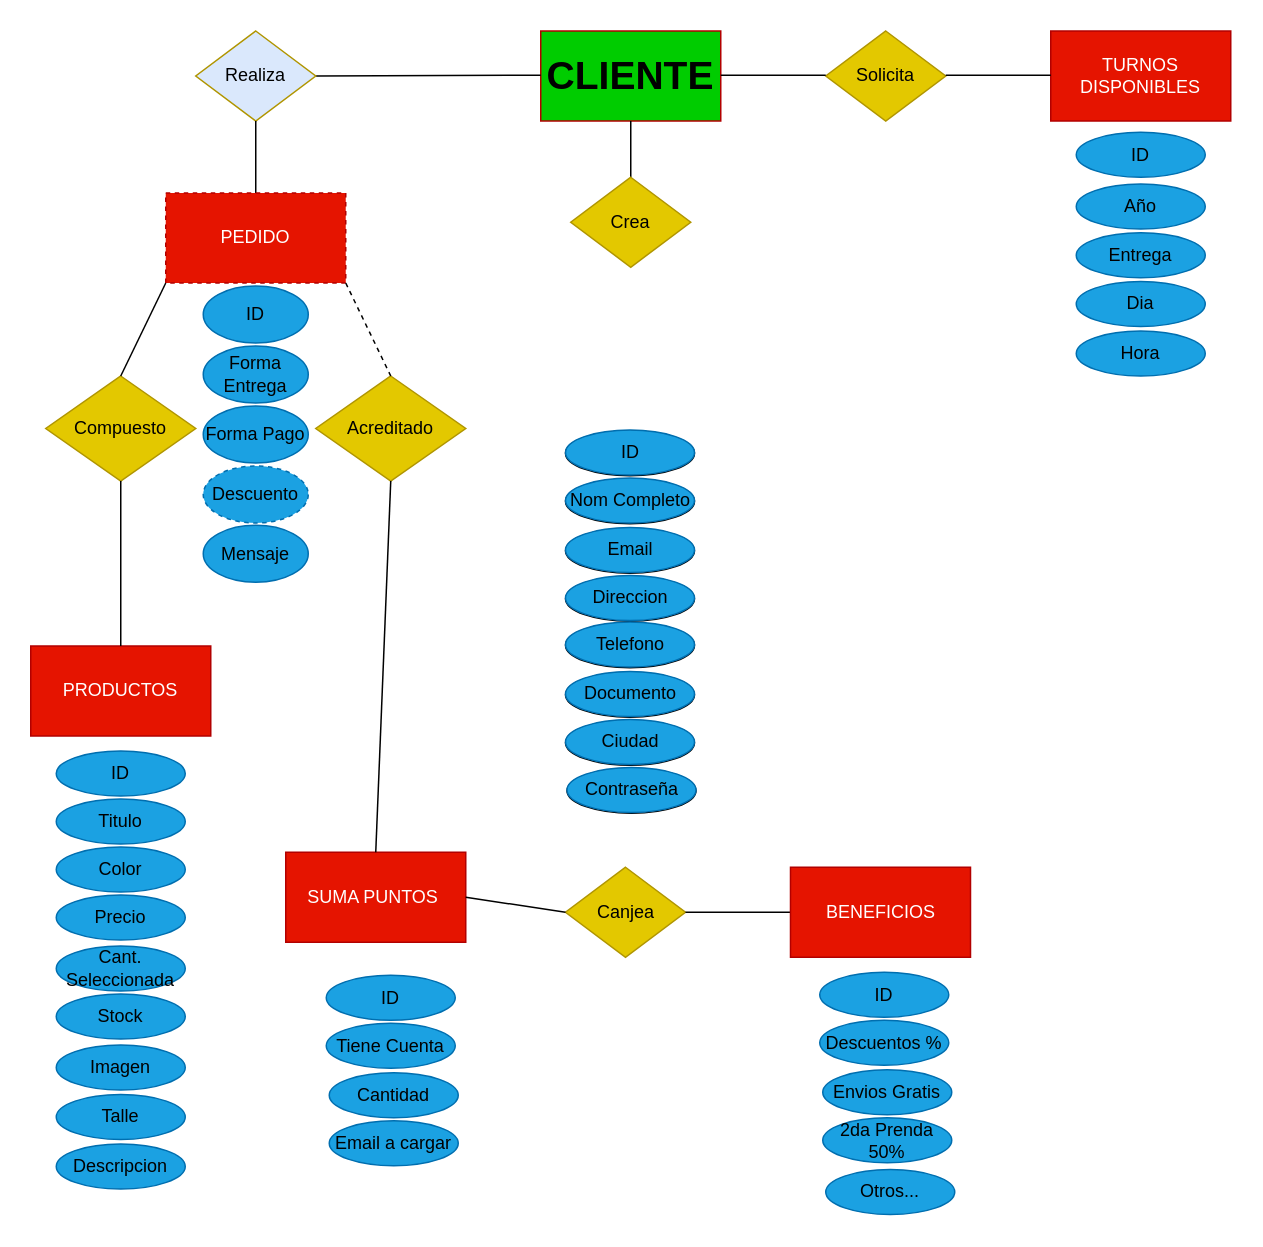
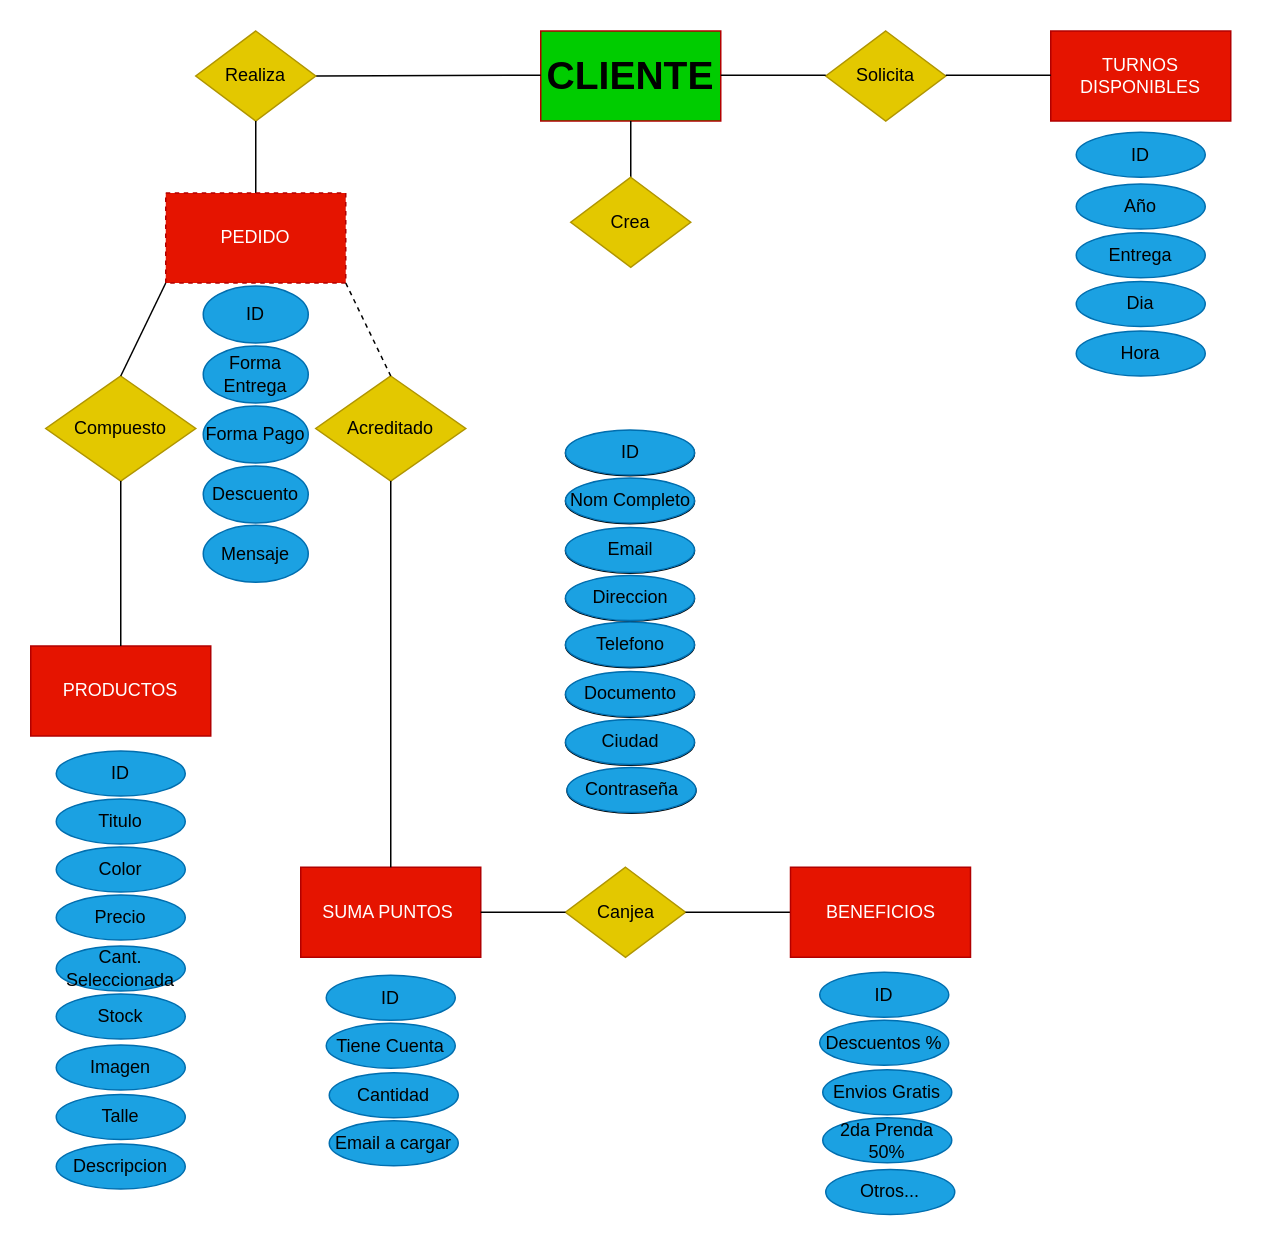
(256, 76) -> (256, 76)
(256, 494) -> (256, 494)
(376, 897) -> (391, 912)
